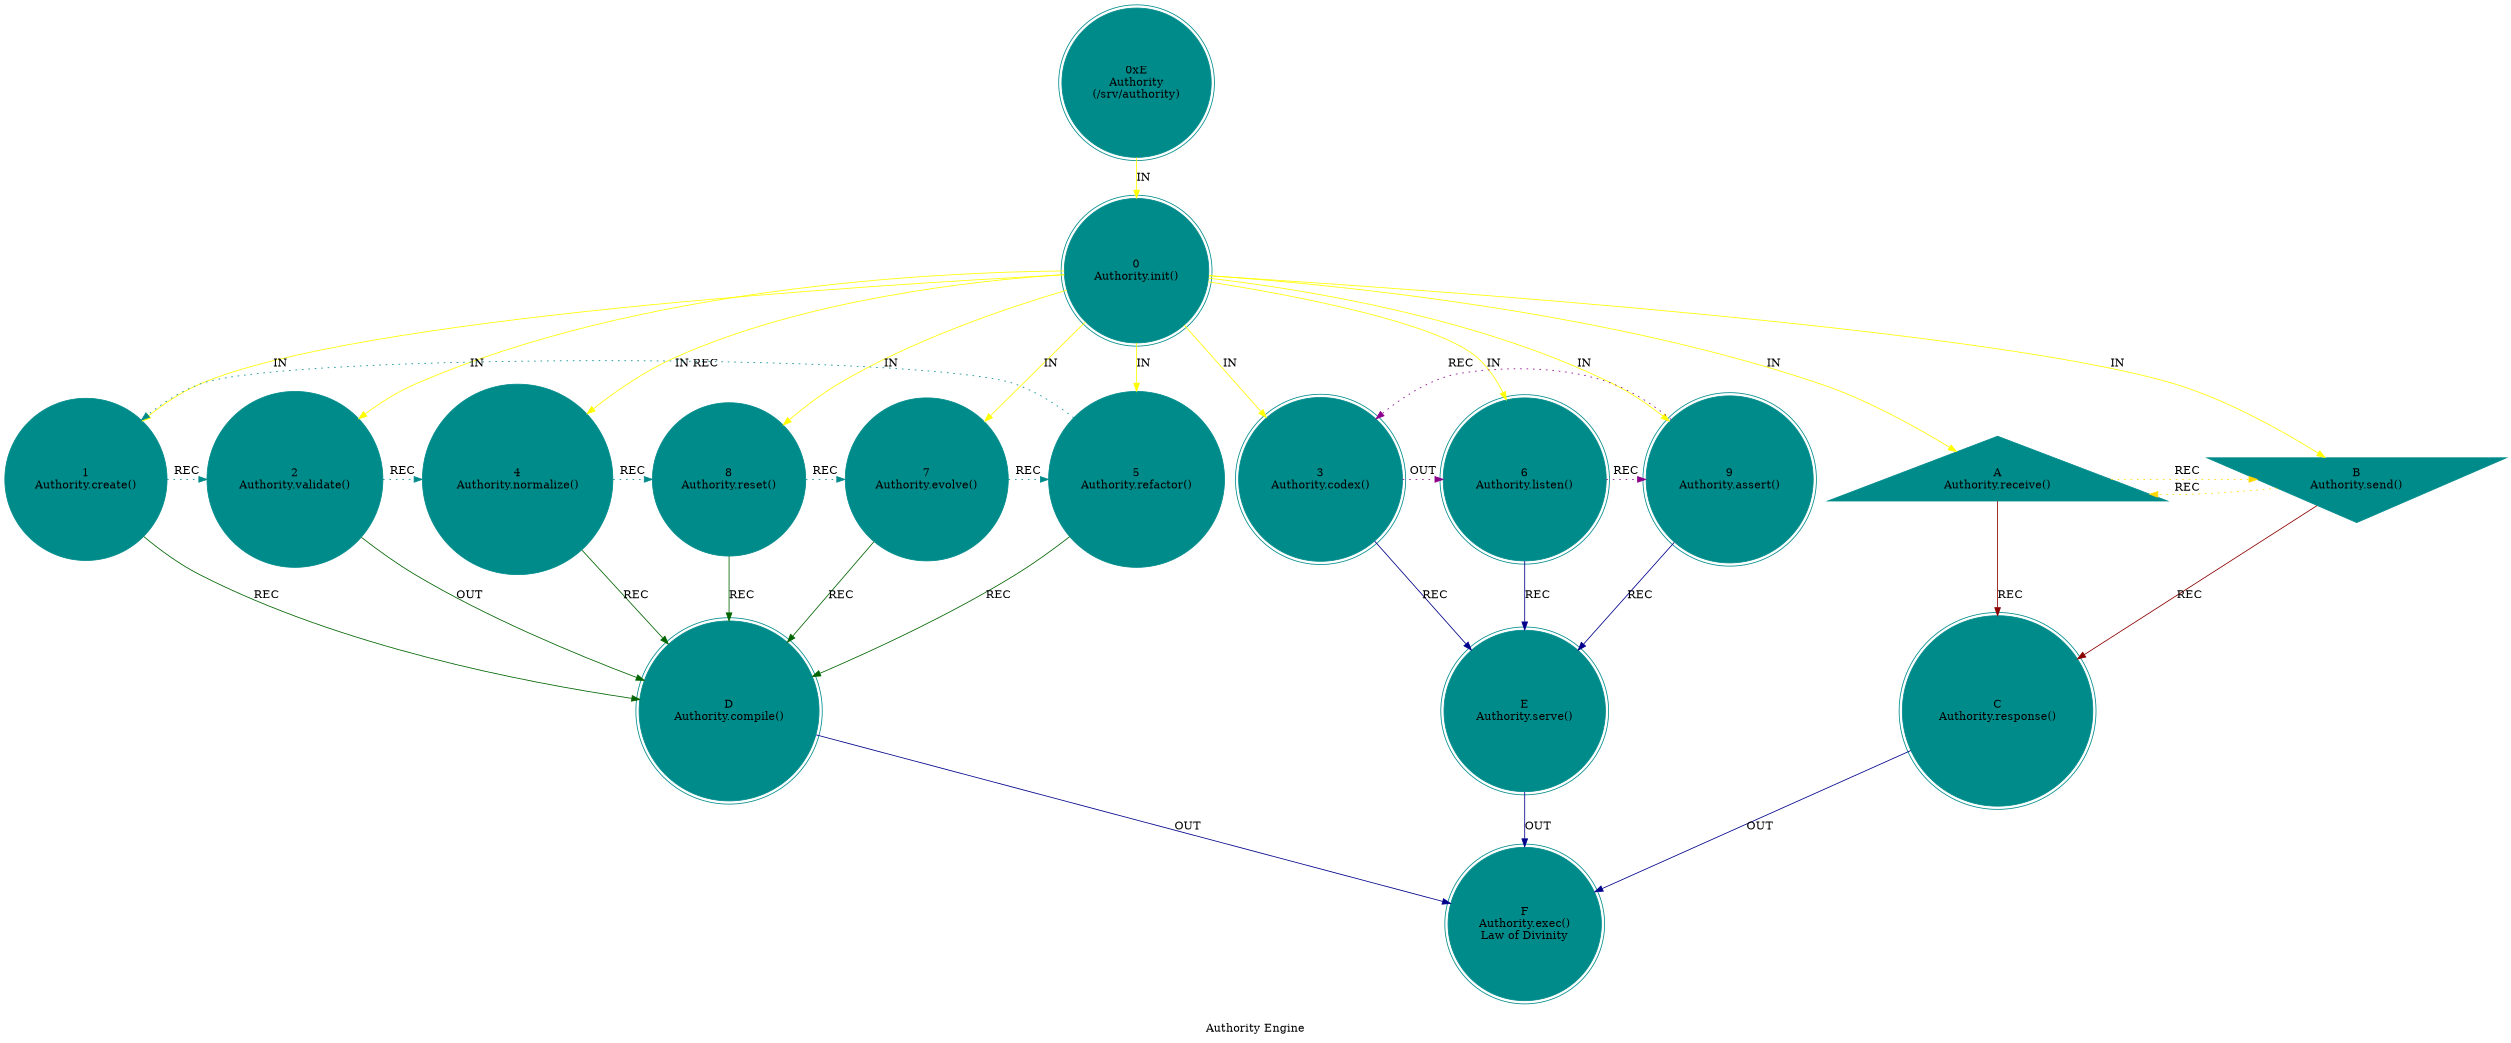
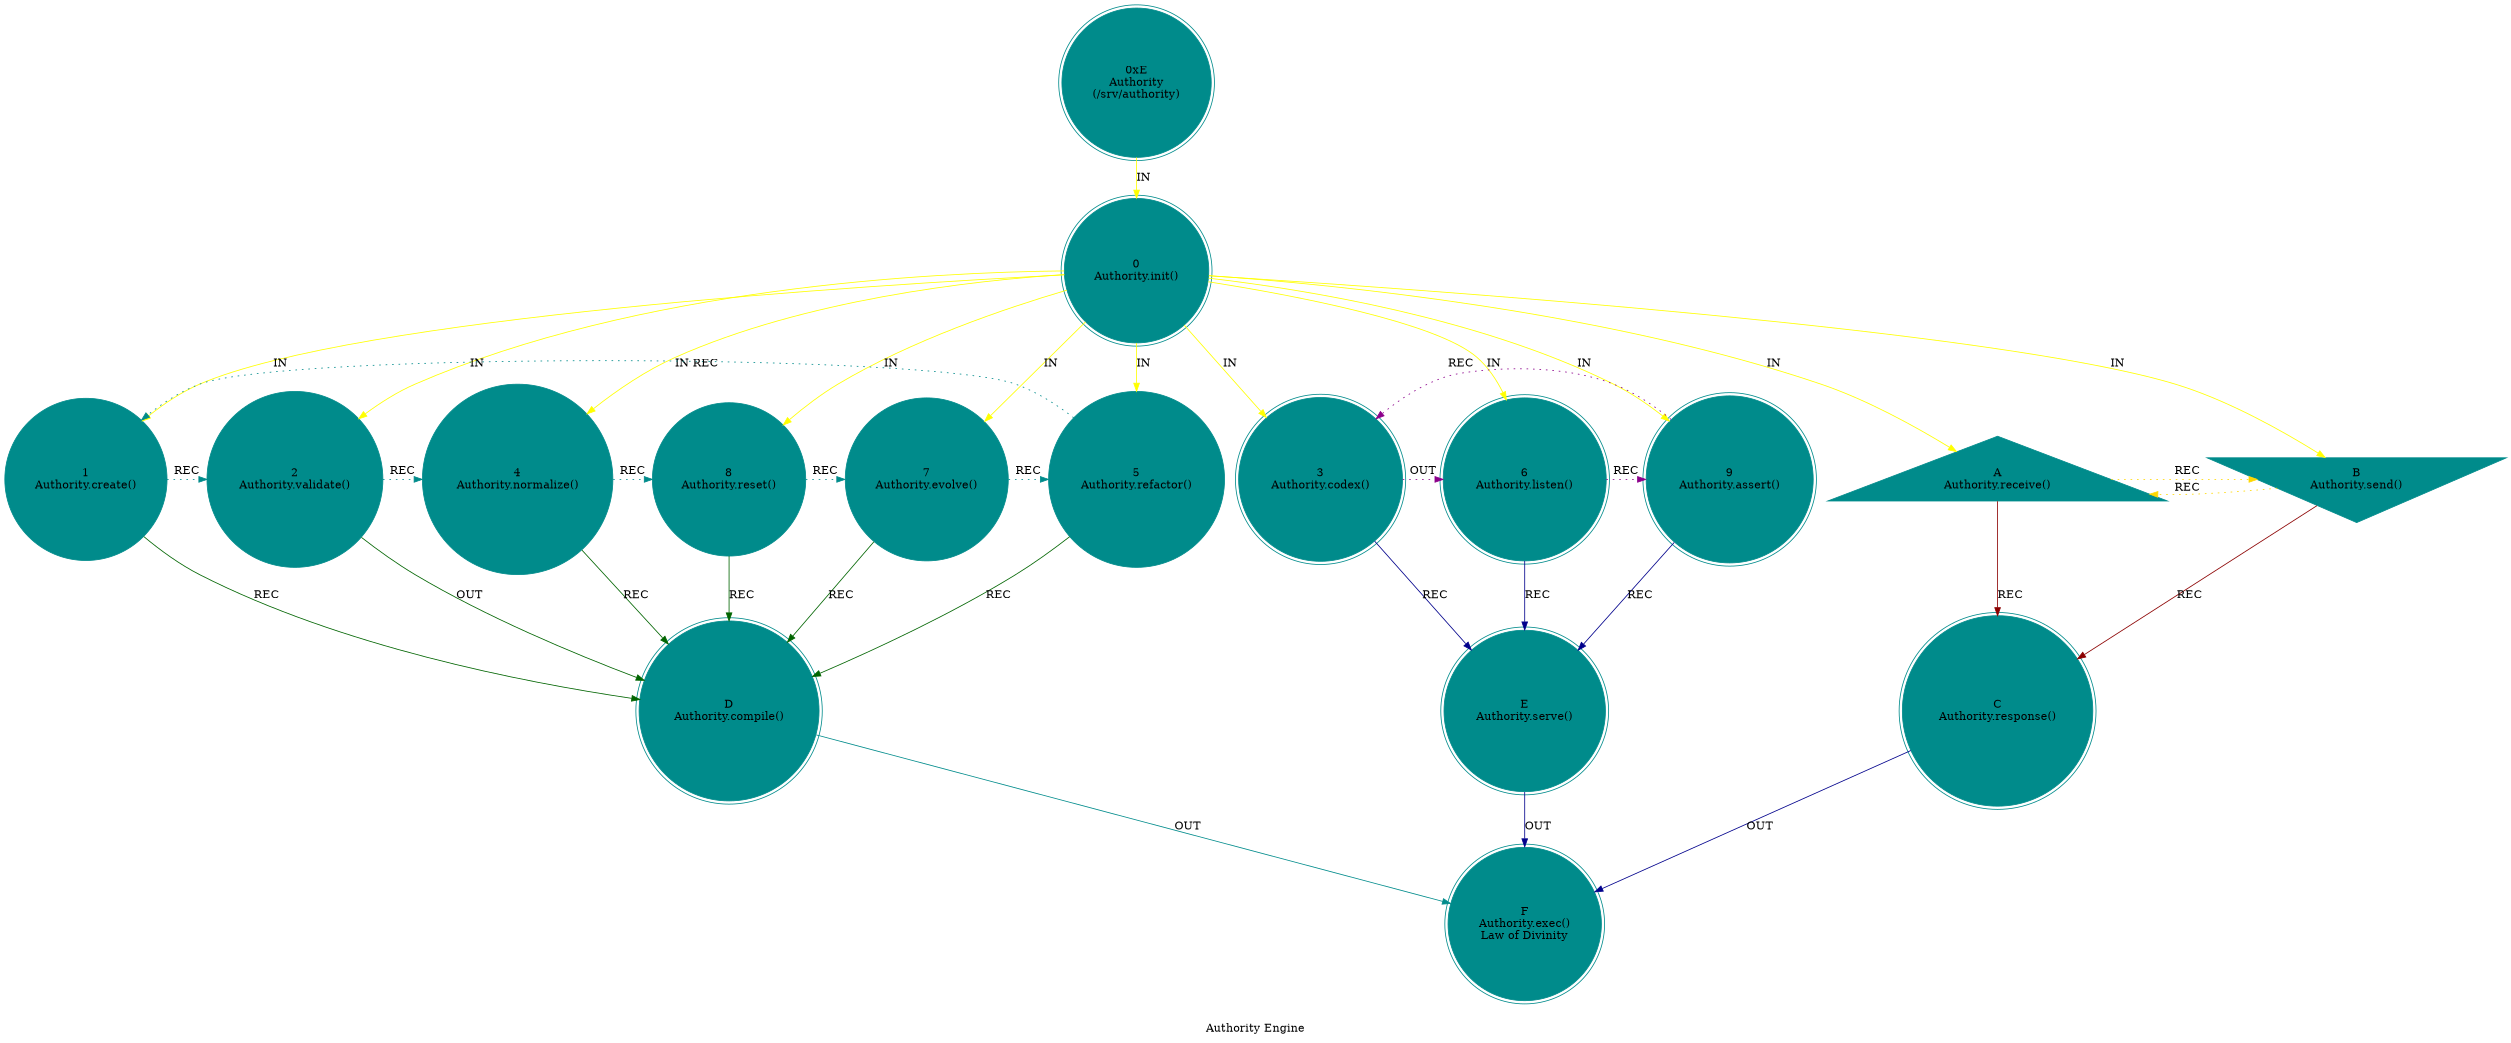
(1129, 818) -> (1129, 818)
